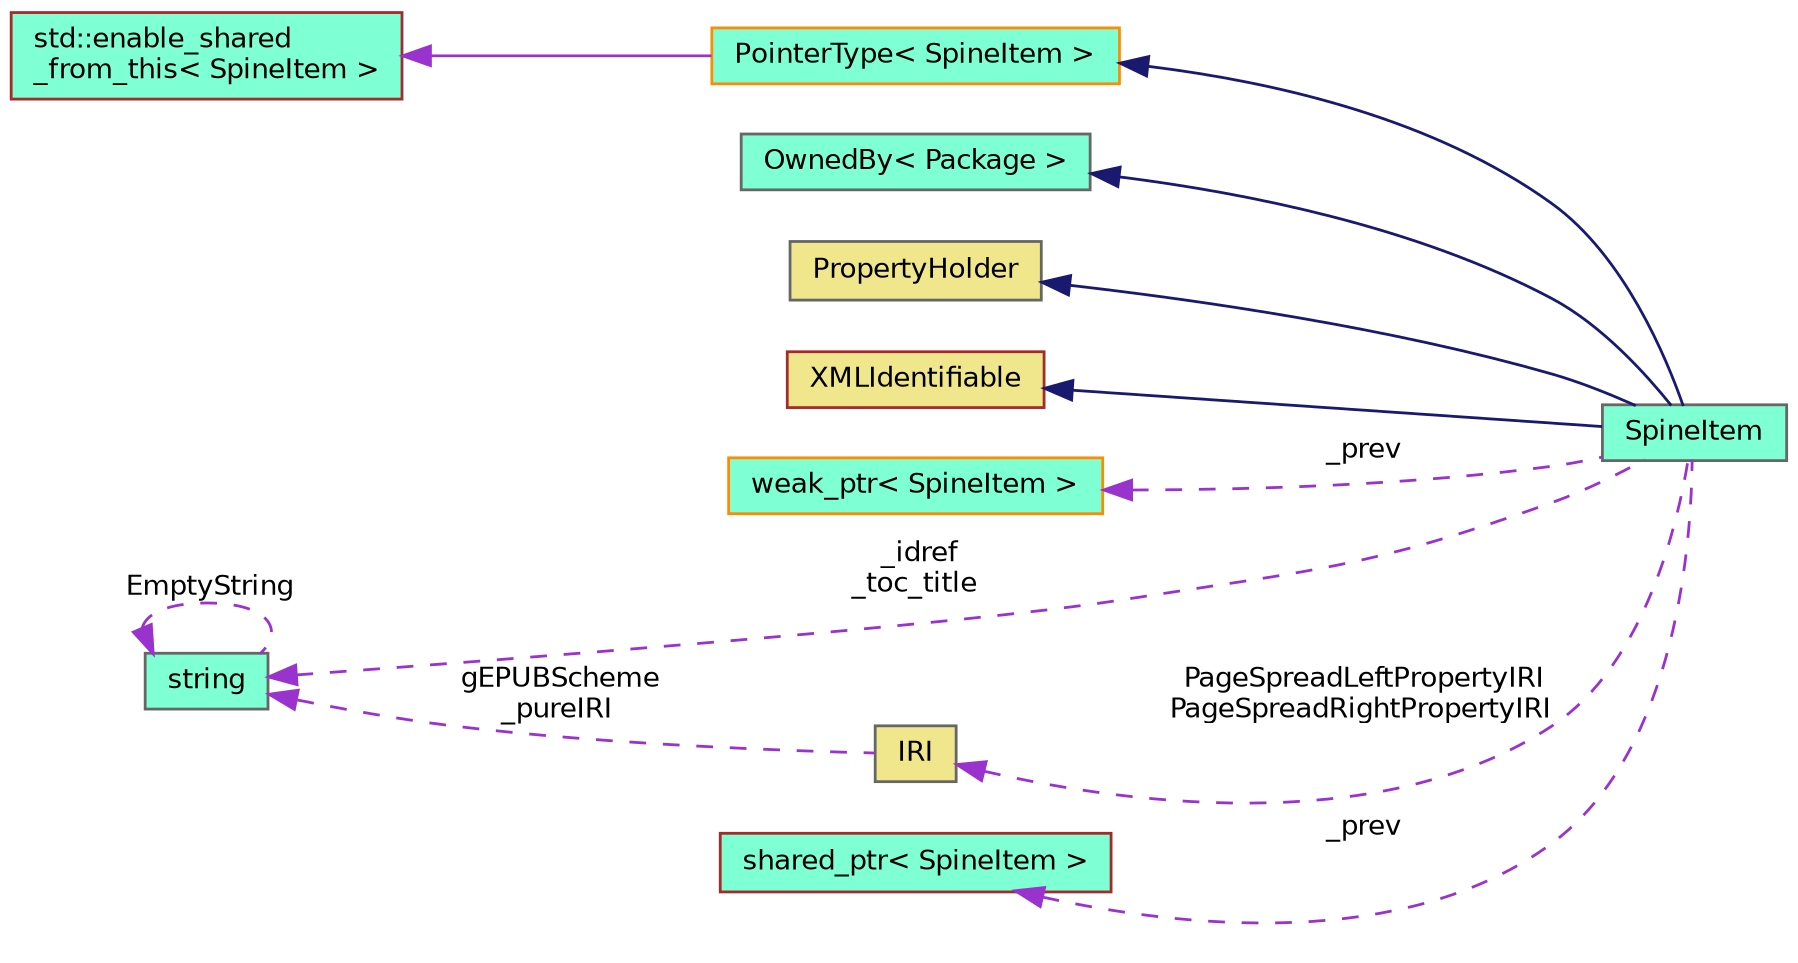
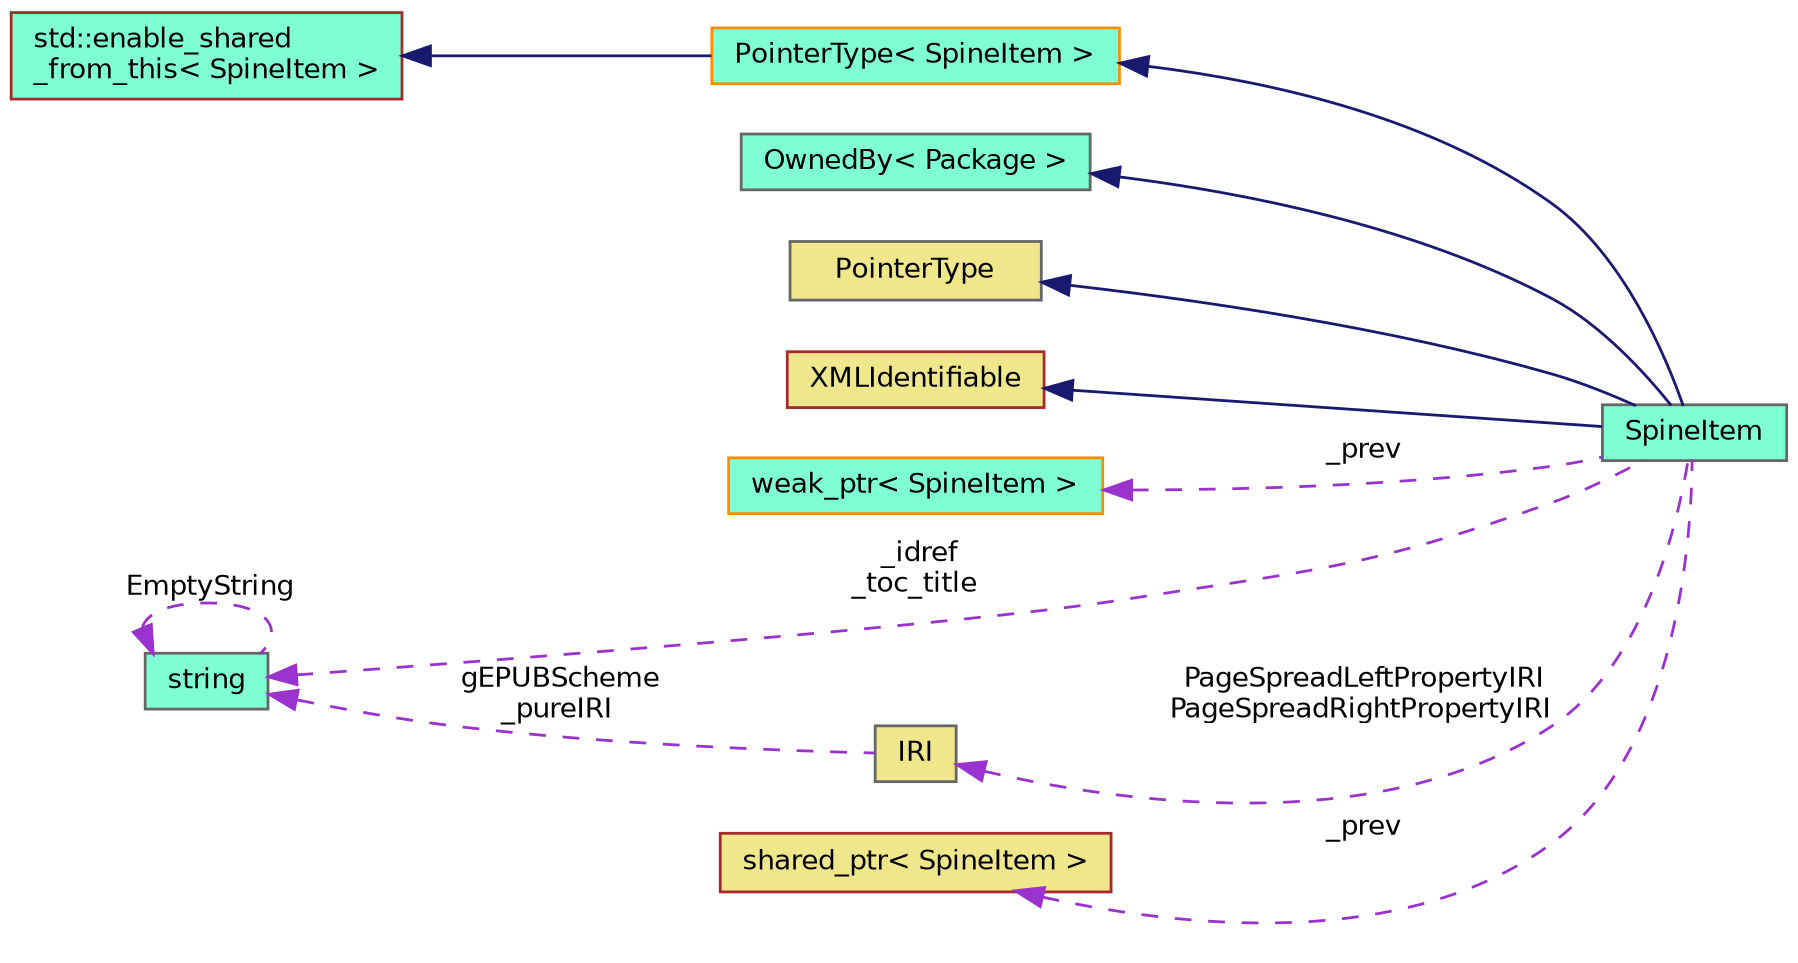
(571, 56) -> (571, 56)
(916, 271) -> (916, 271)
(916, 863) -> (916, 863)
